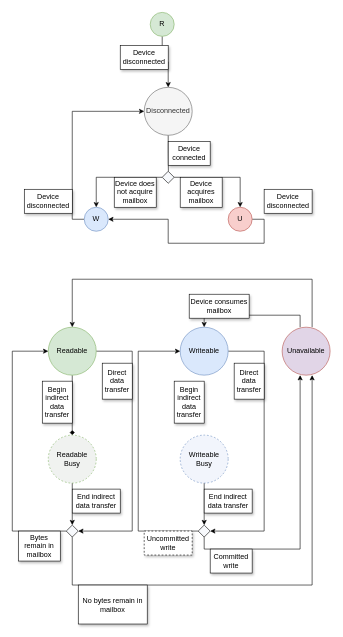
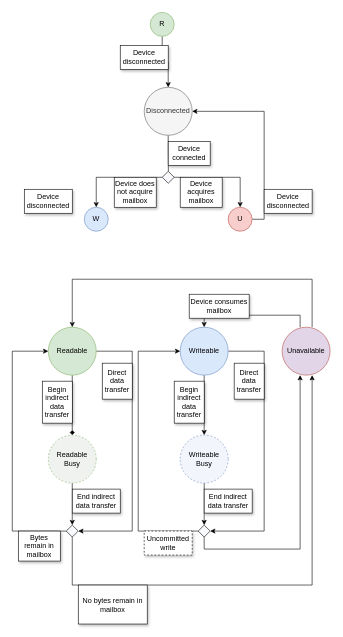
(72, 219) -> none
(168, 219) -> (264, 111)
none -> (204, 429)
(231, 561) -> none
